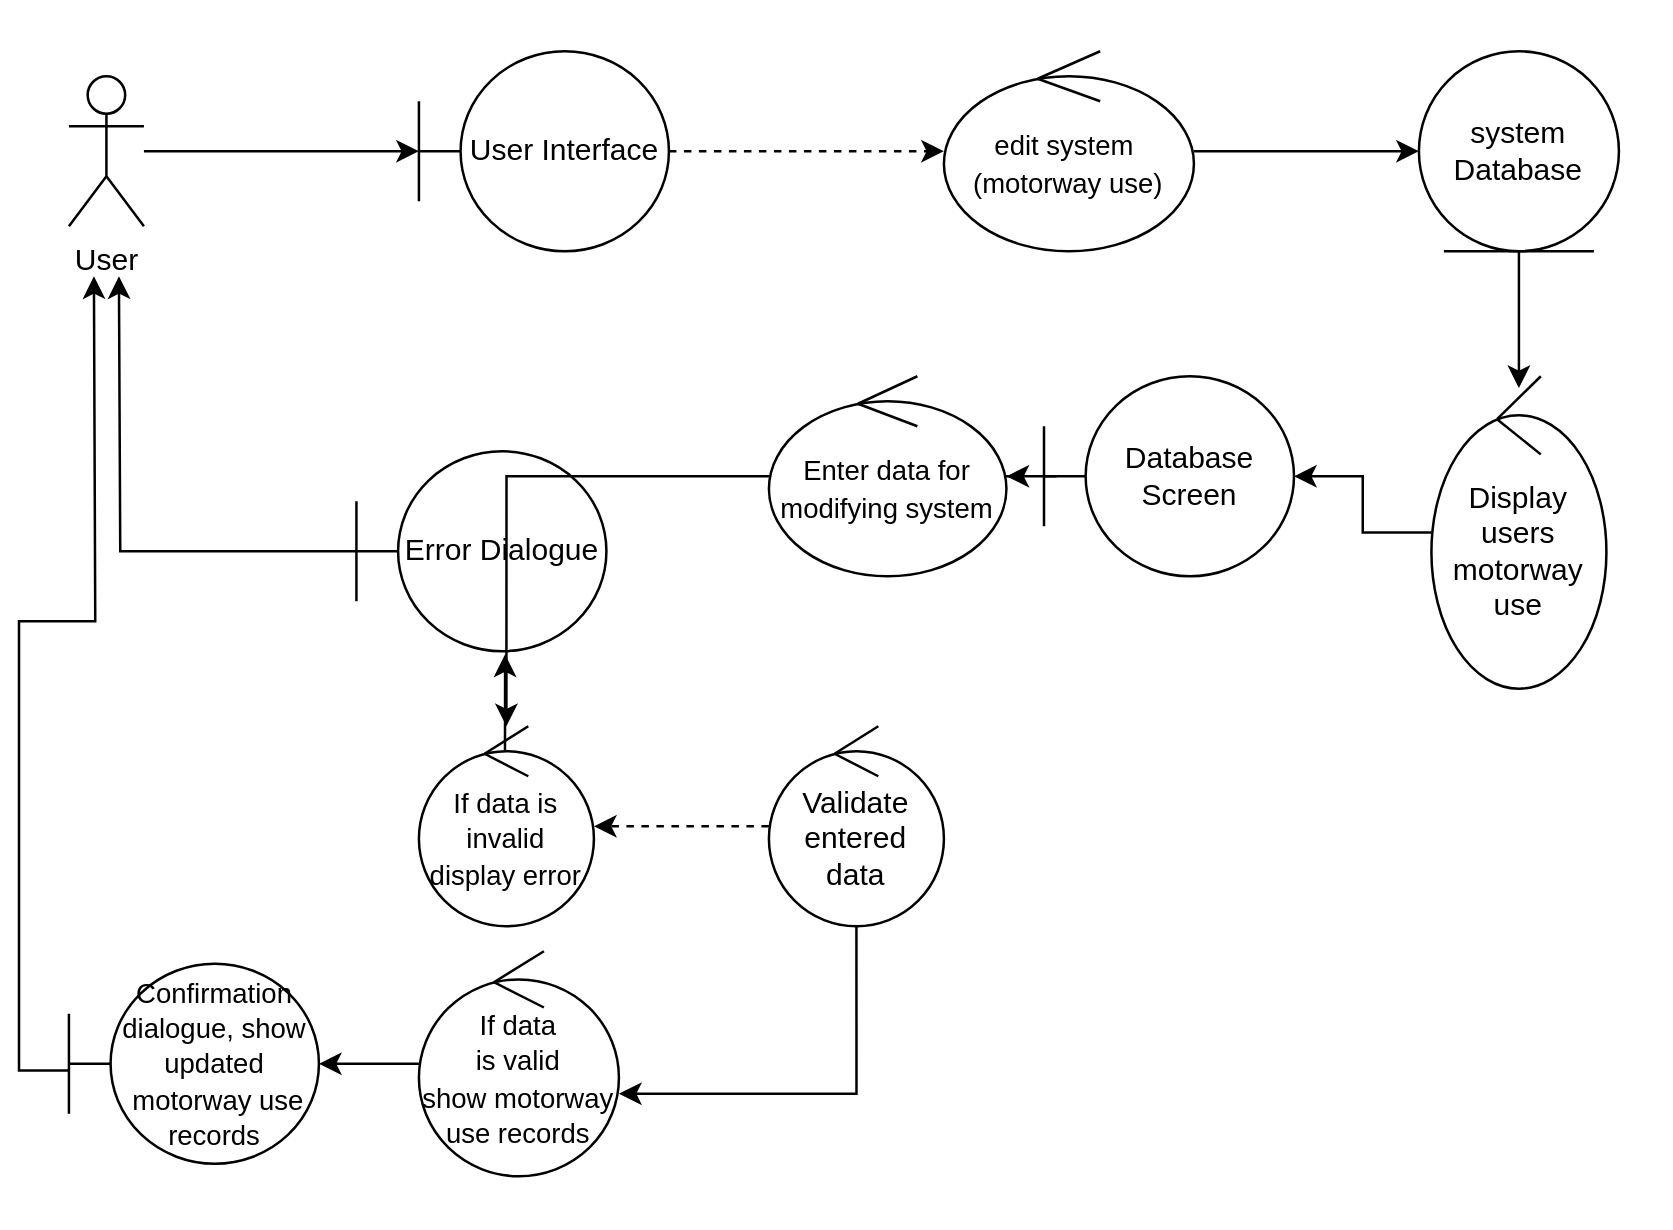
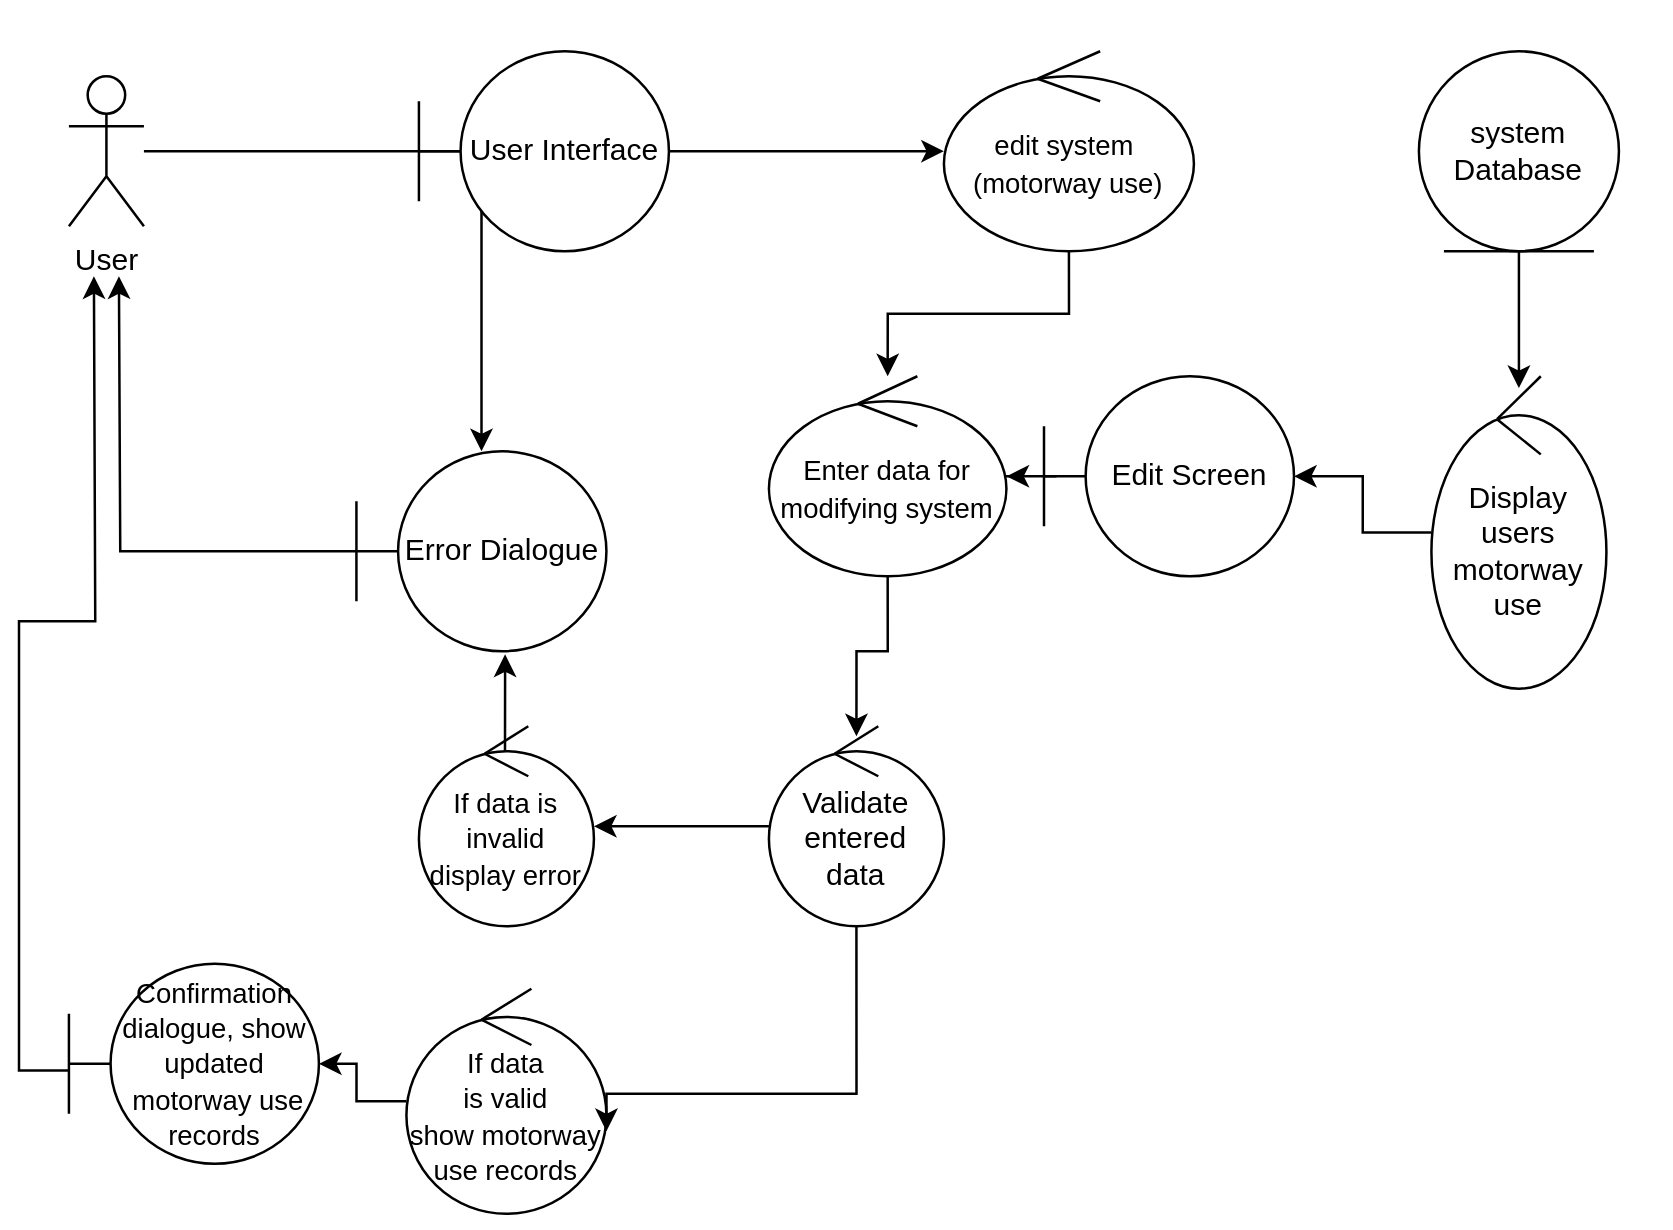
(400, 151) -> (481, 322)
(799, 151) -> (799, 151)
(1298, 151) -> (987, 314)
(545, 476) -> (875, 651)
(1190, 476) -> (1190, 476)
(692, 826) -> (692, 826)
(519, 1064) -> (506, 1101)
